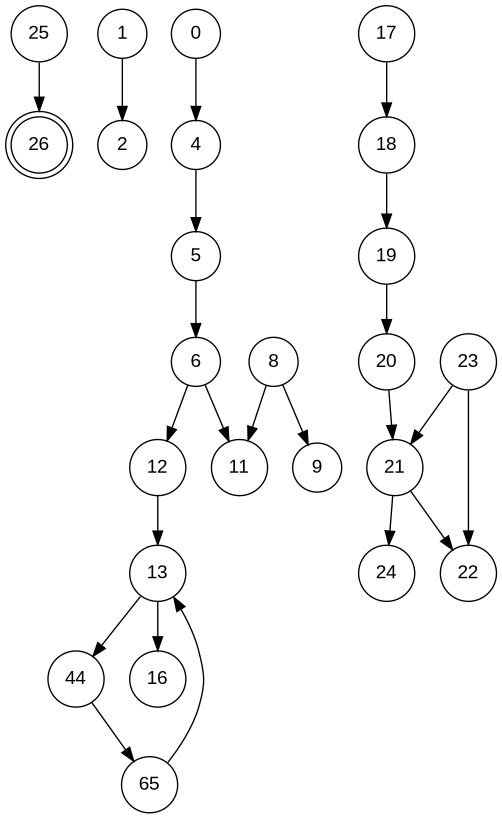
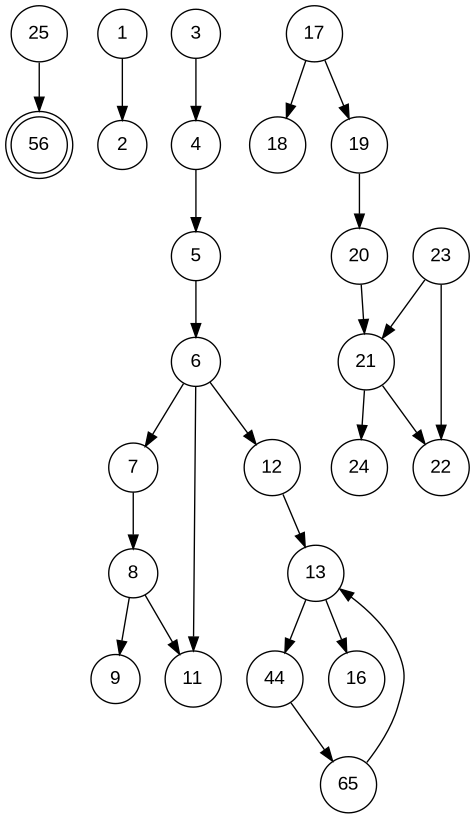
(196, 34) -> (196, 34)
(39, 145) -> (39, 145)
(387, 194) -> (334, 83)
none -> (133, 468)
